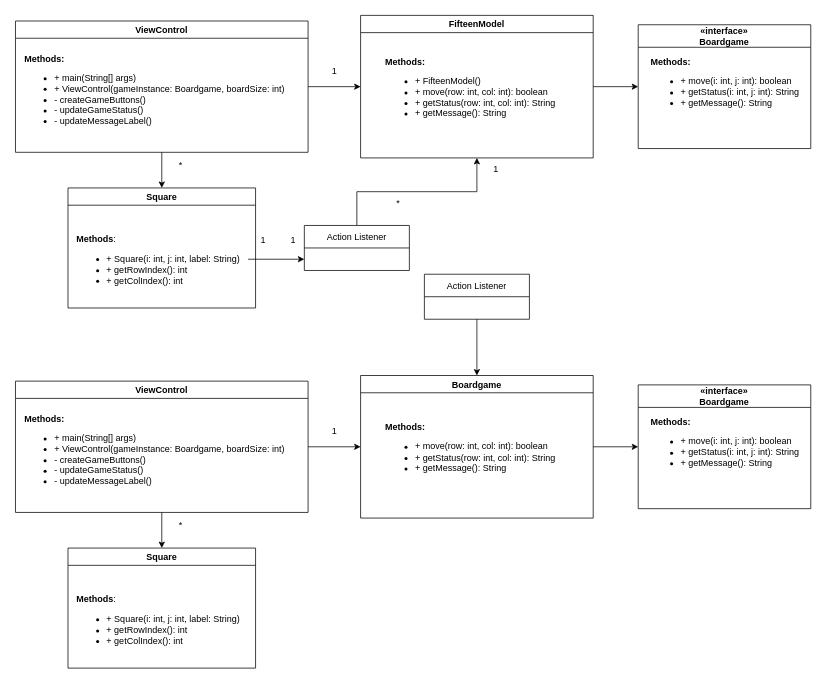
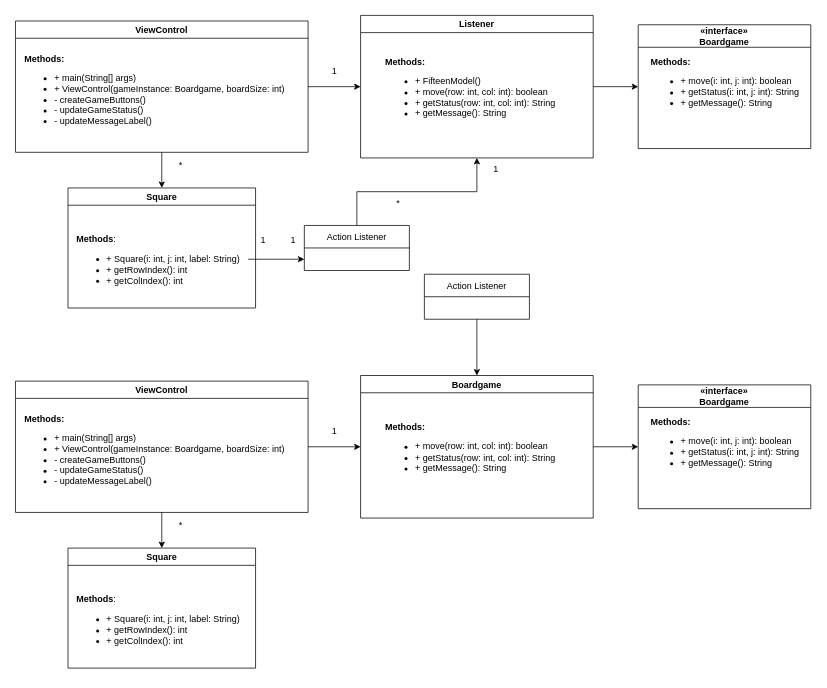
(476, 24) -> (476, 24)
